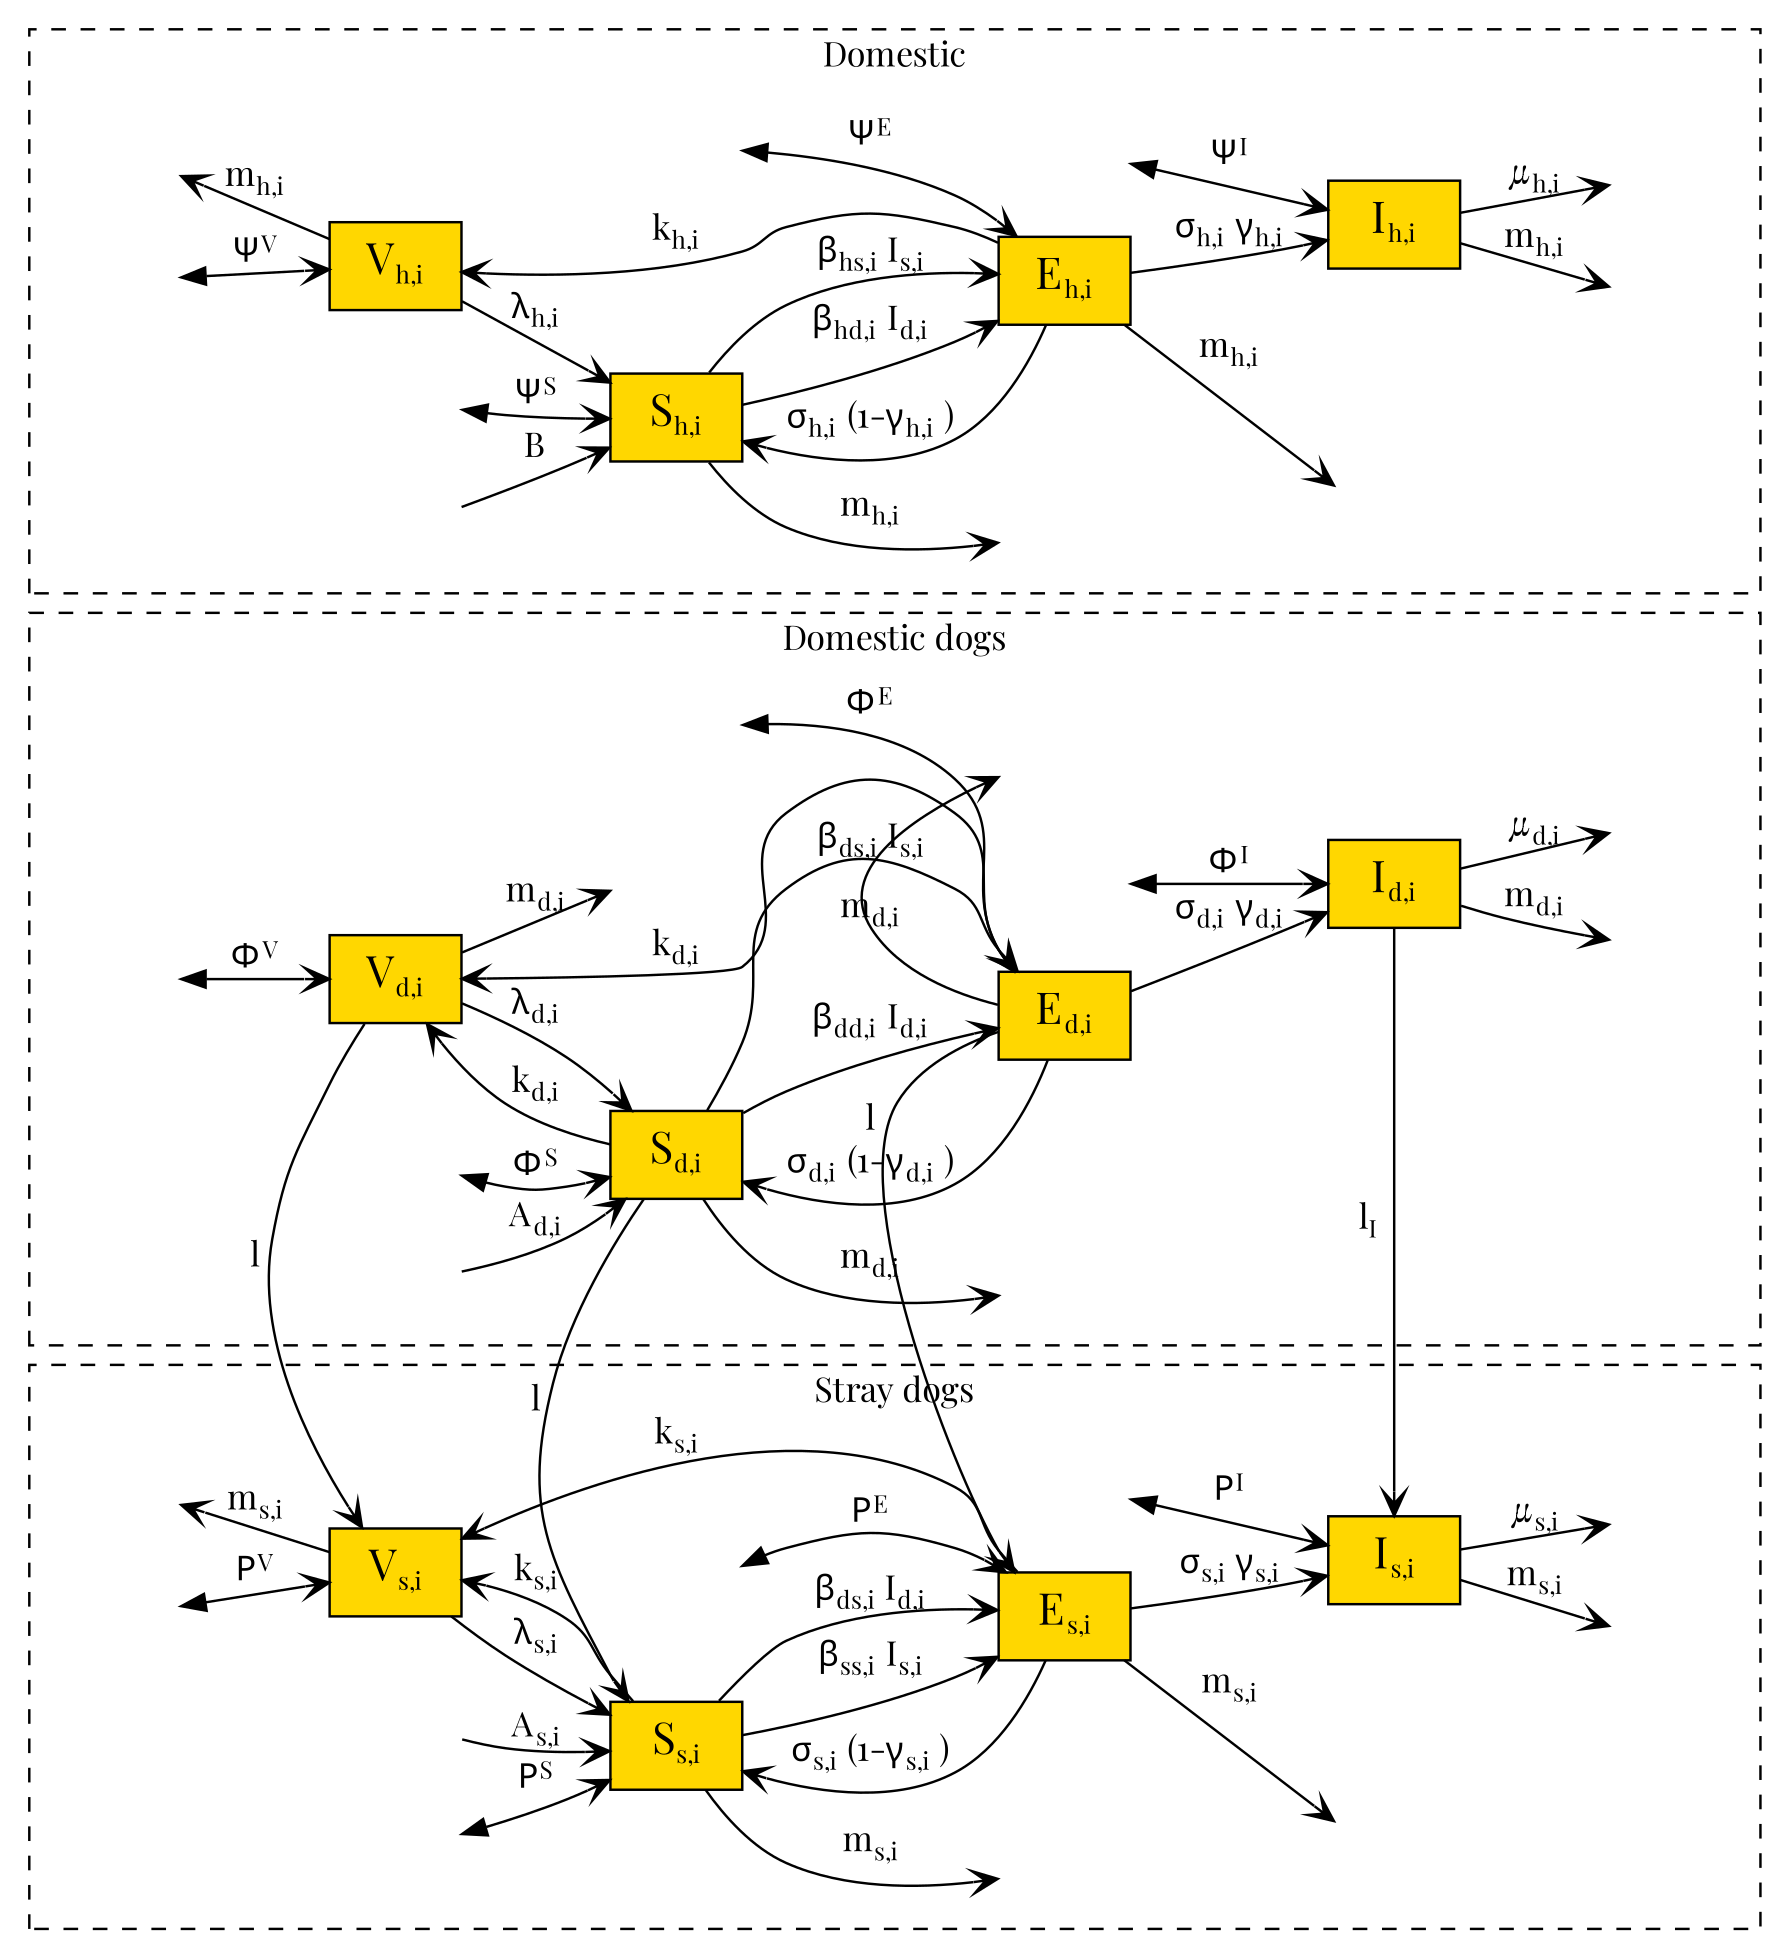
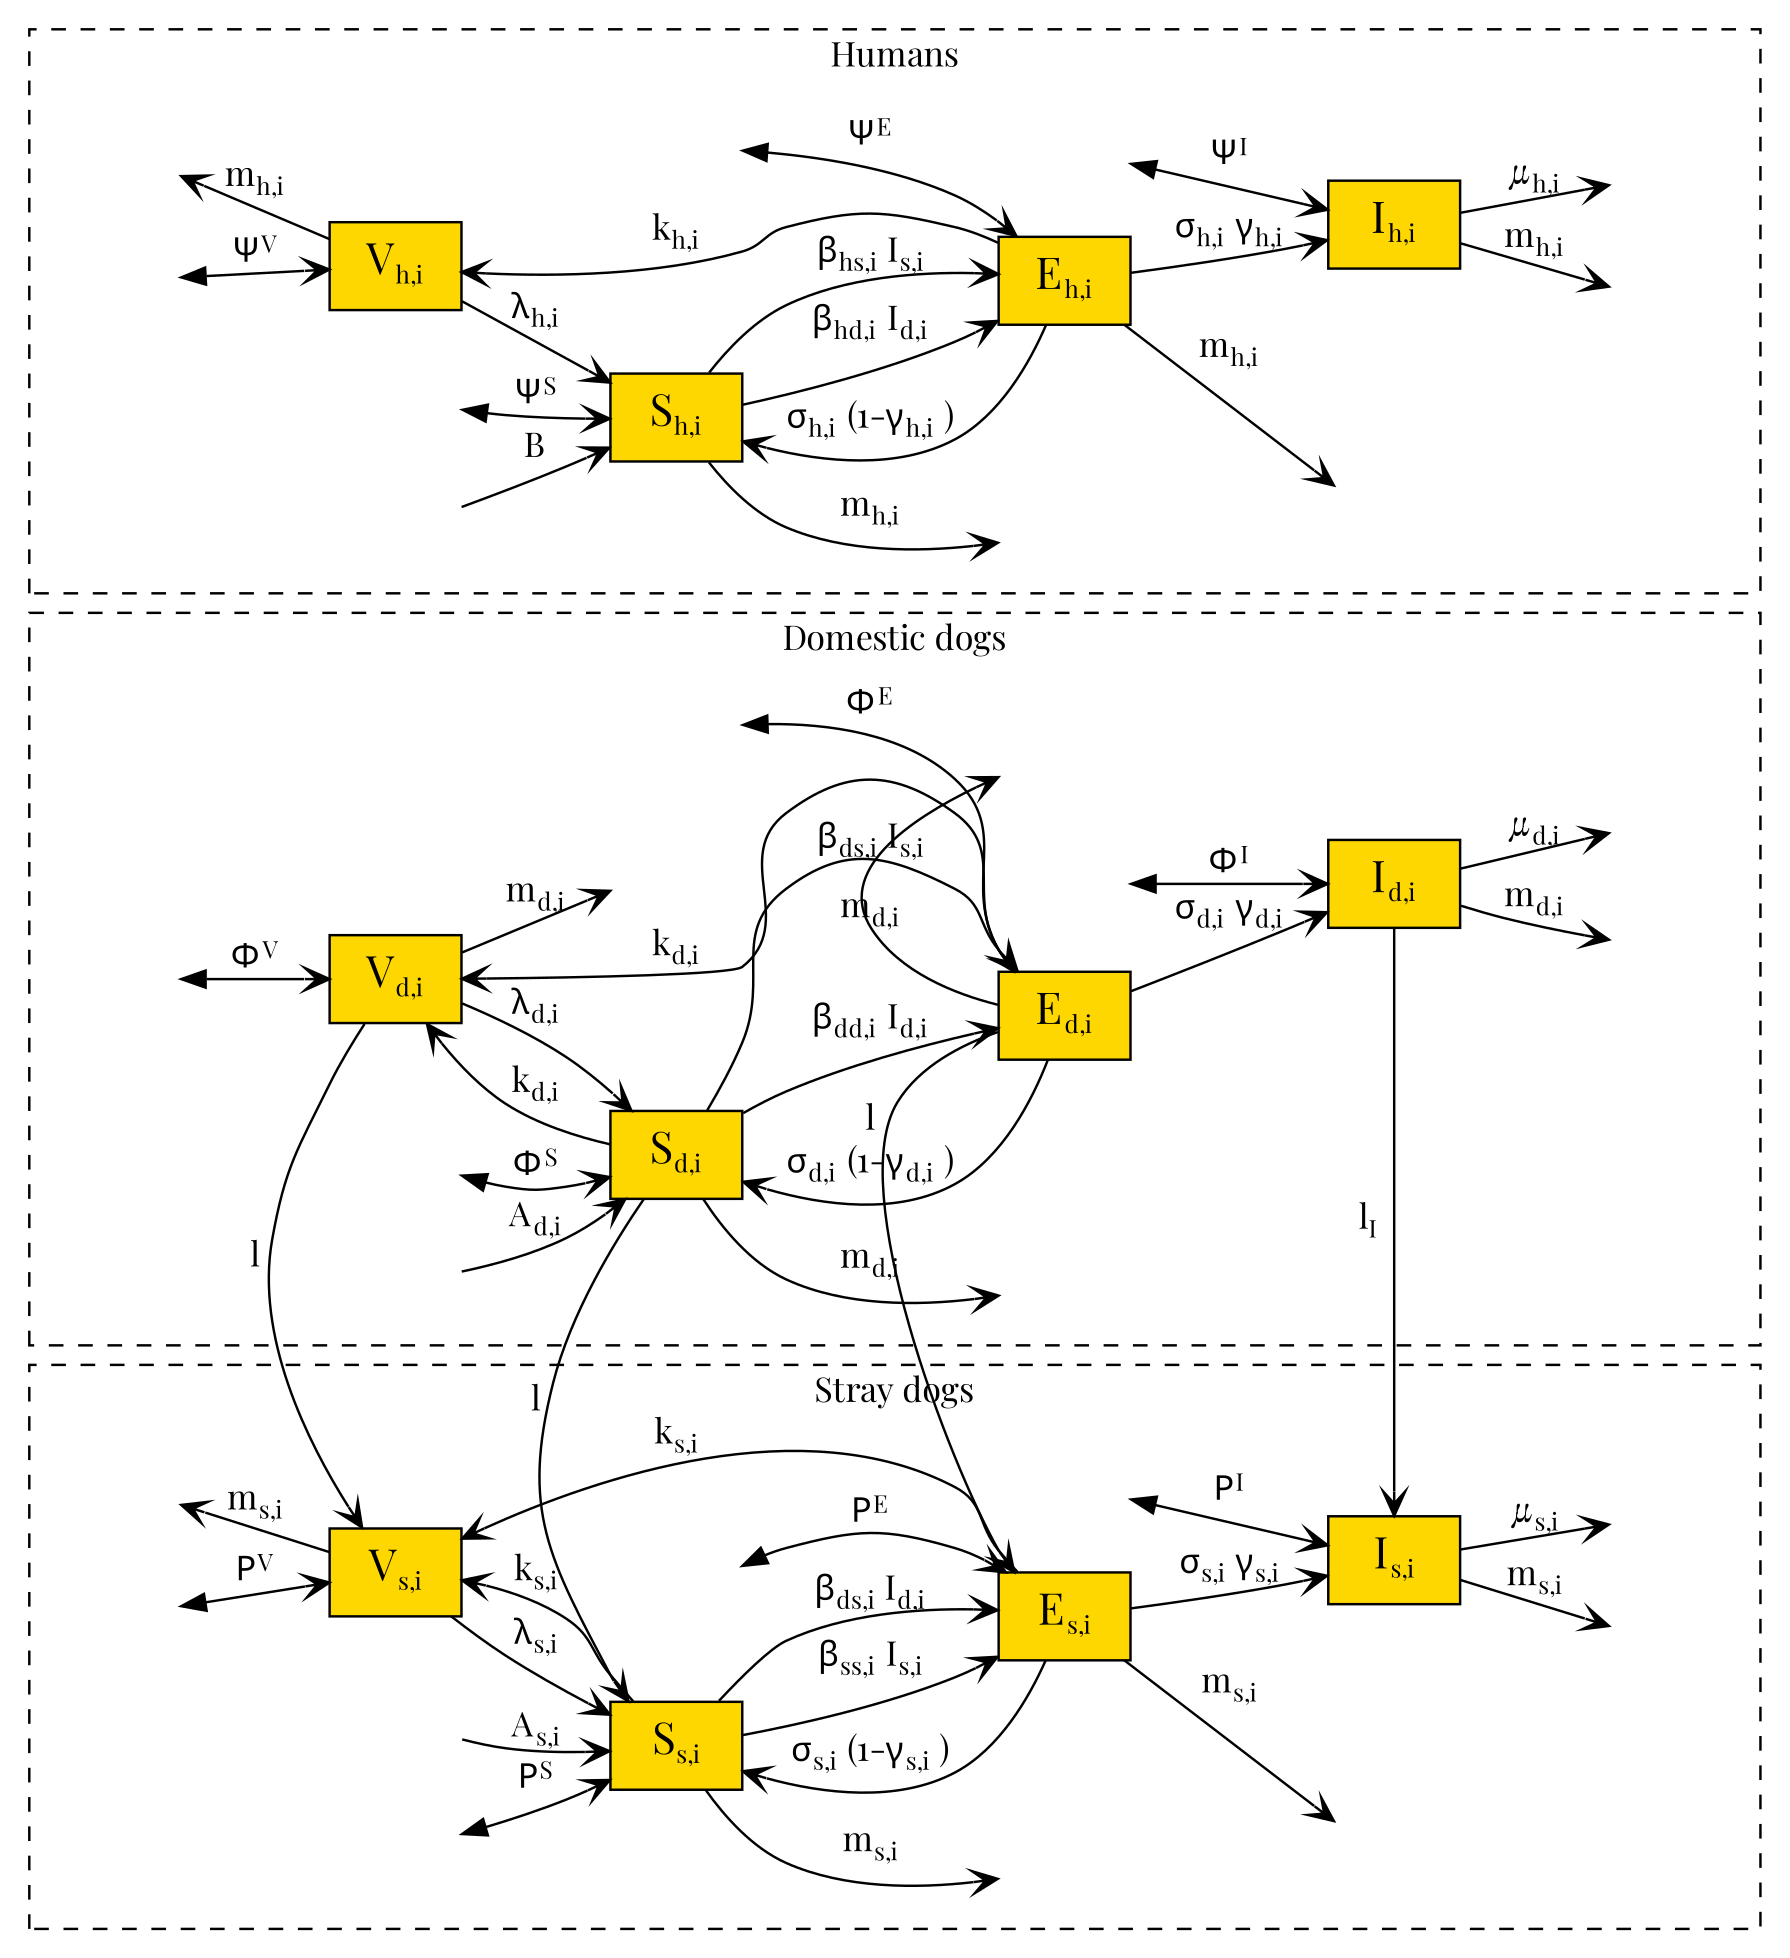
(895, 57) -> (895, 57)
